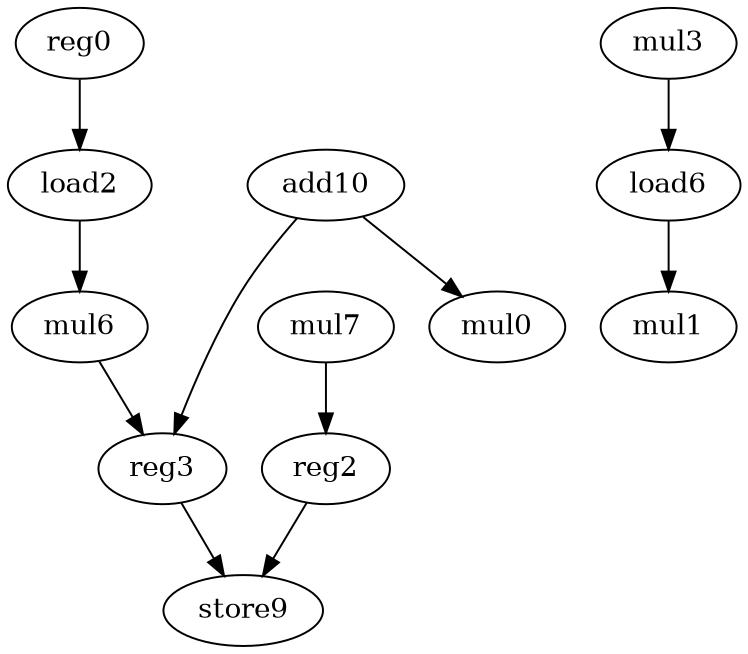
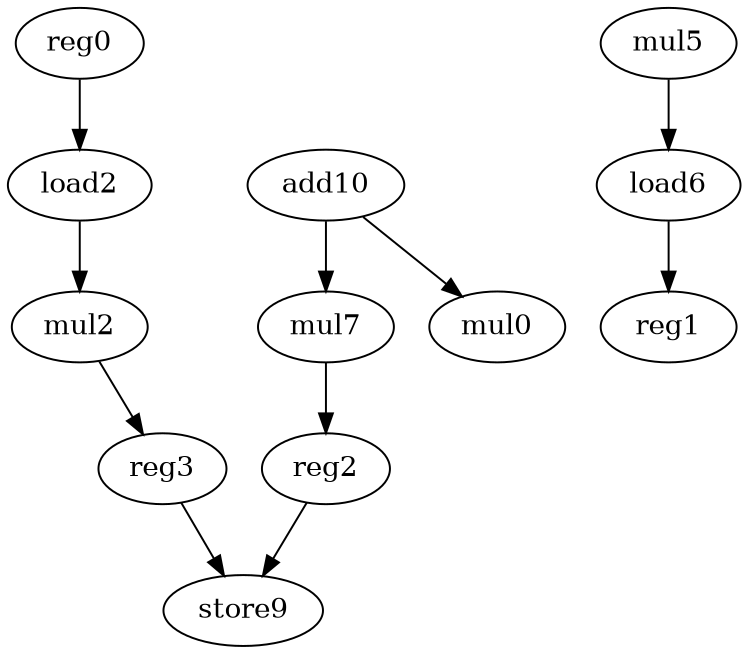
(669, 43) -> (669, 43)
(230, 311) -> (326, 246)
(80, 327) -> (80, 327)
(669, 327) -> (669, 327)
